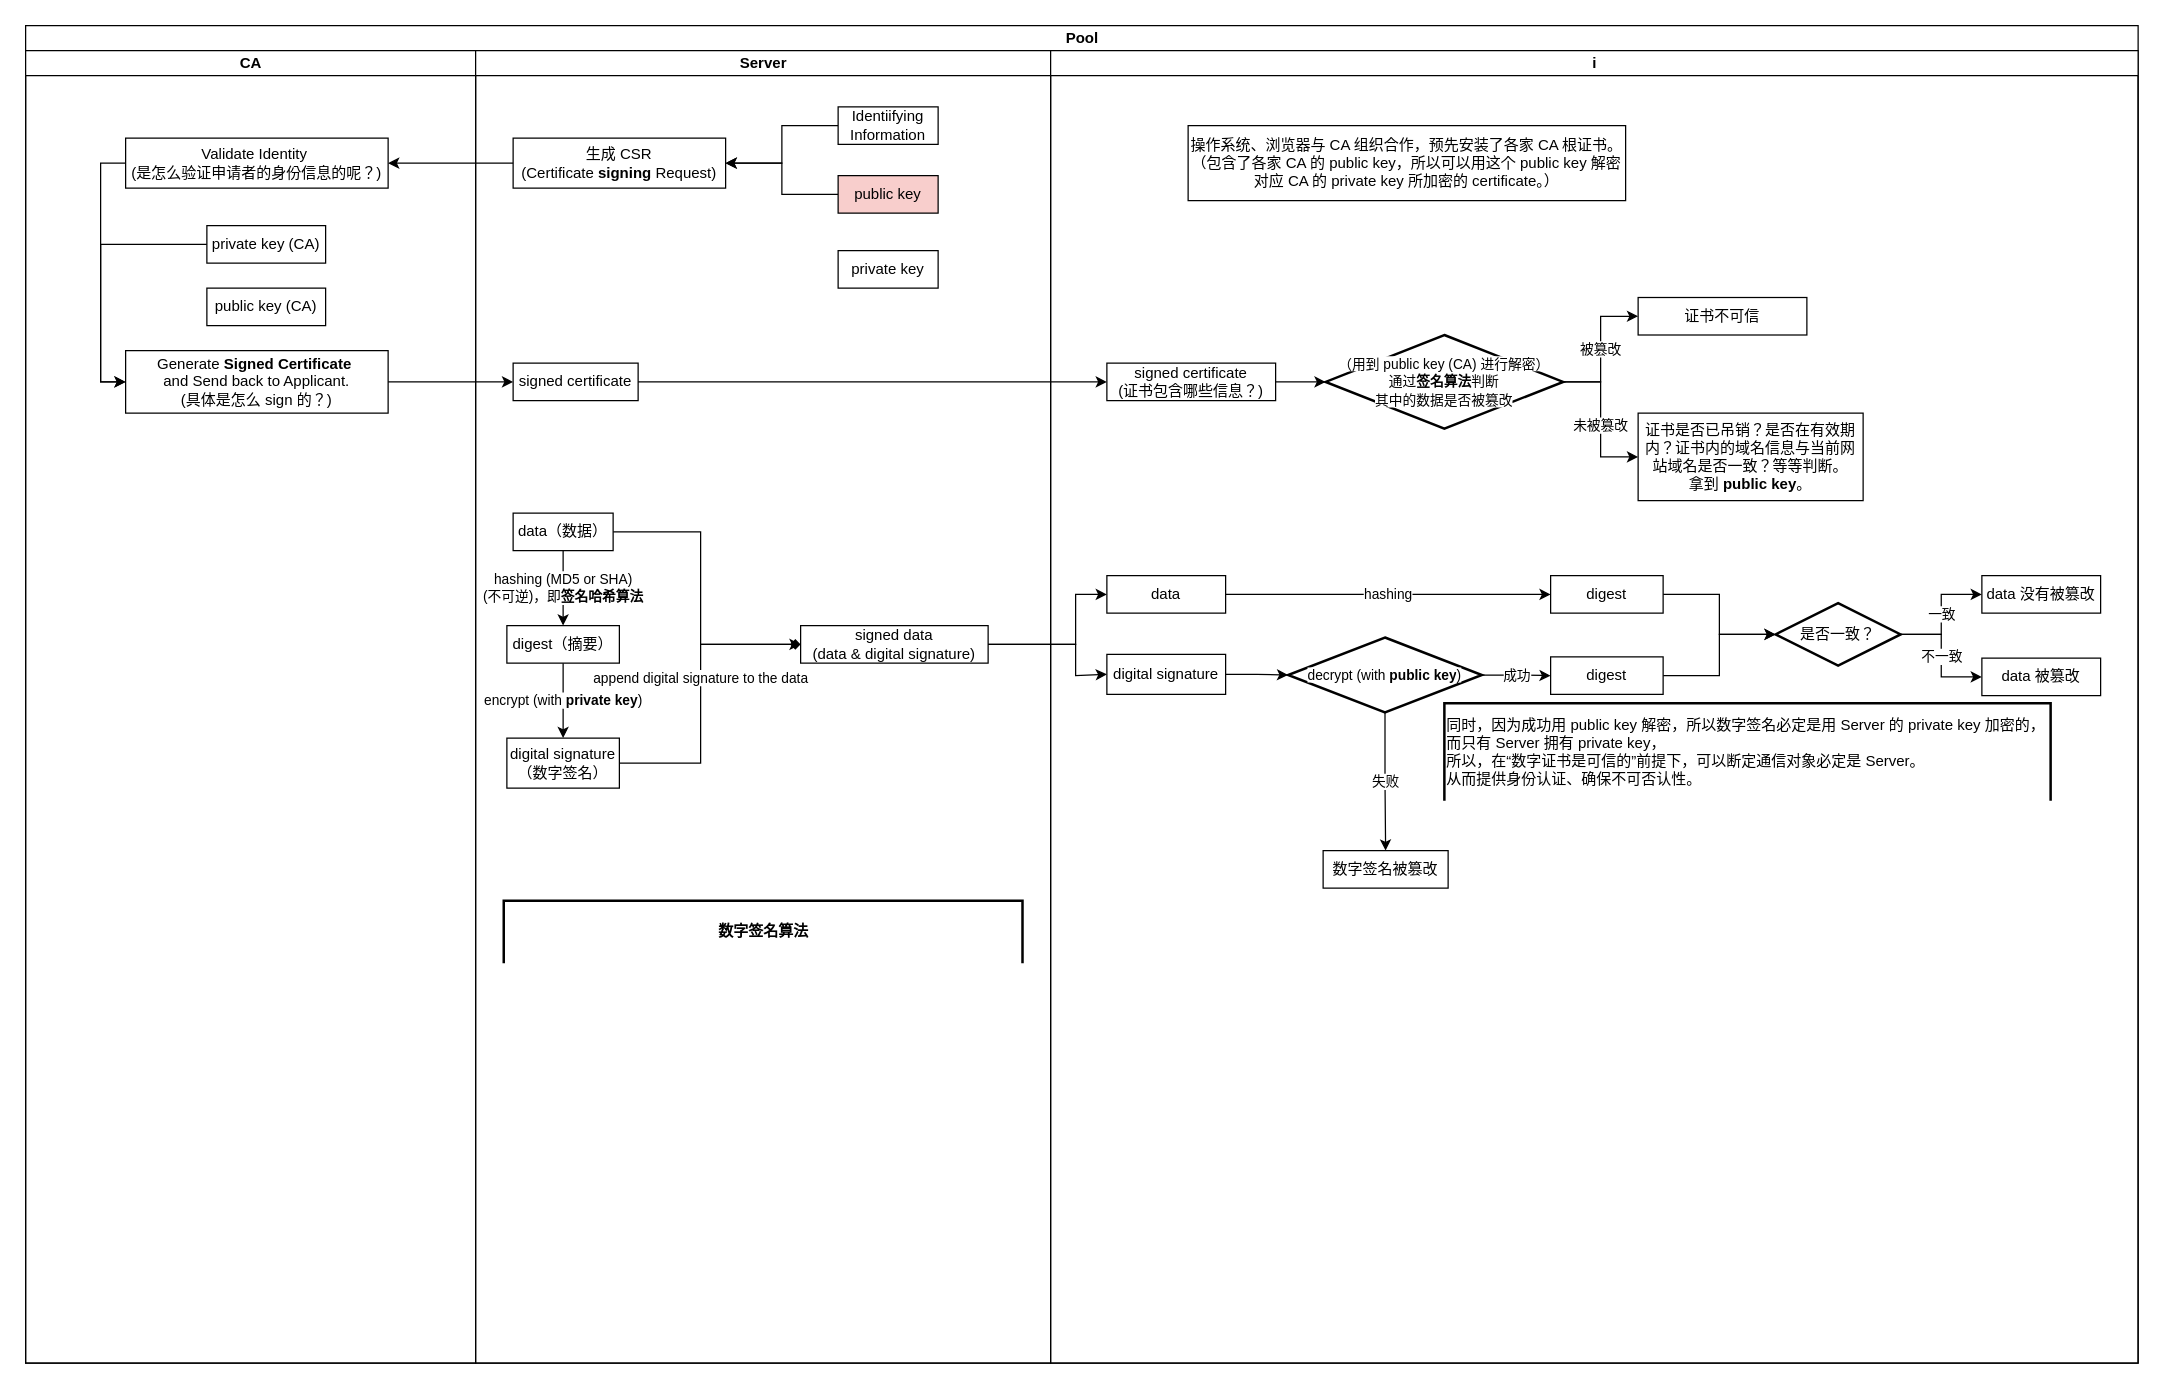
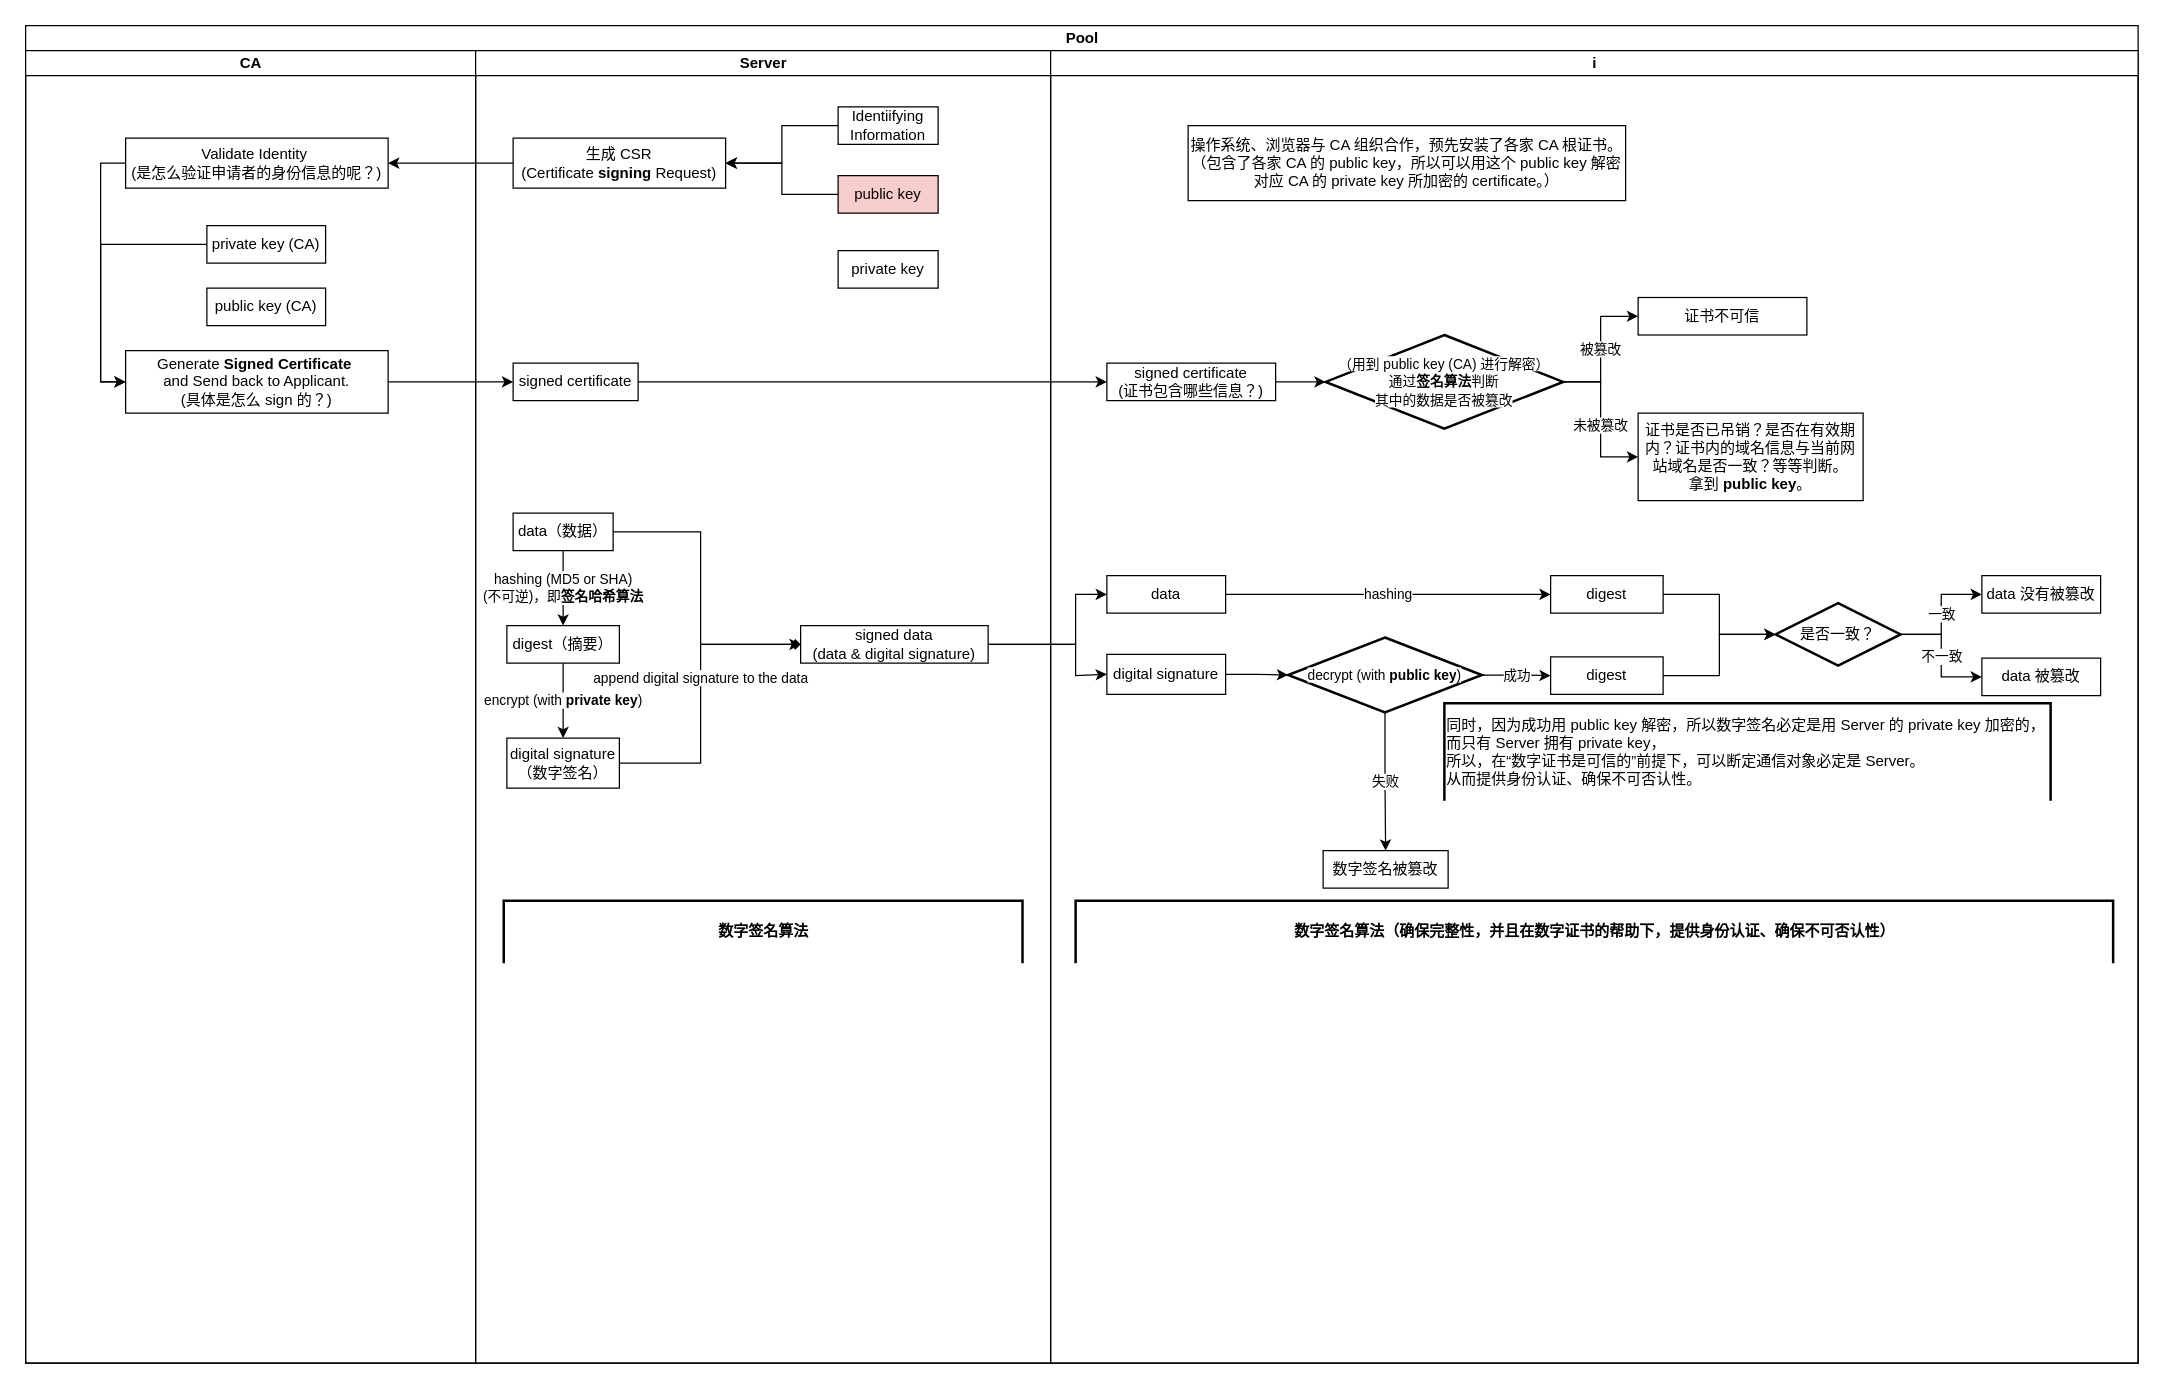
none -> (1594, 932)
